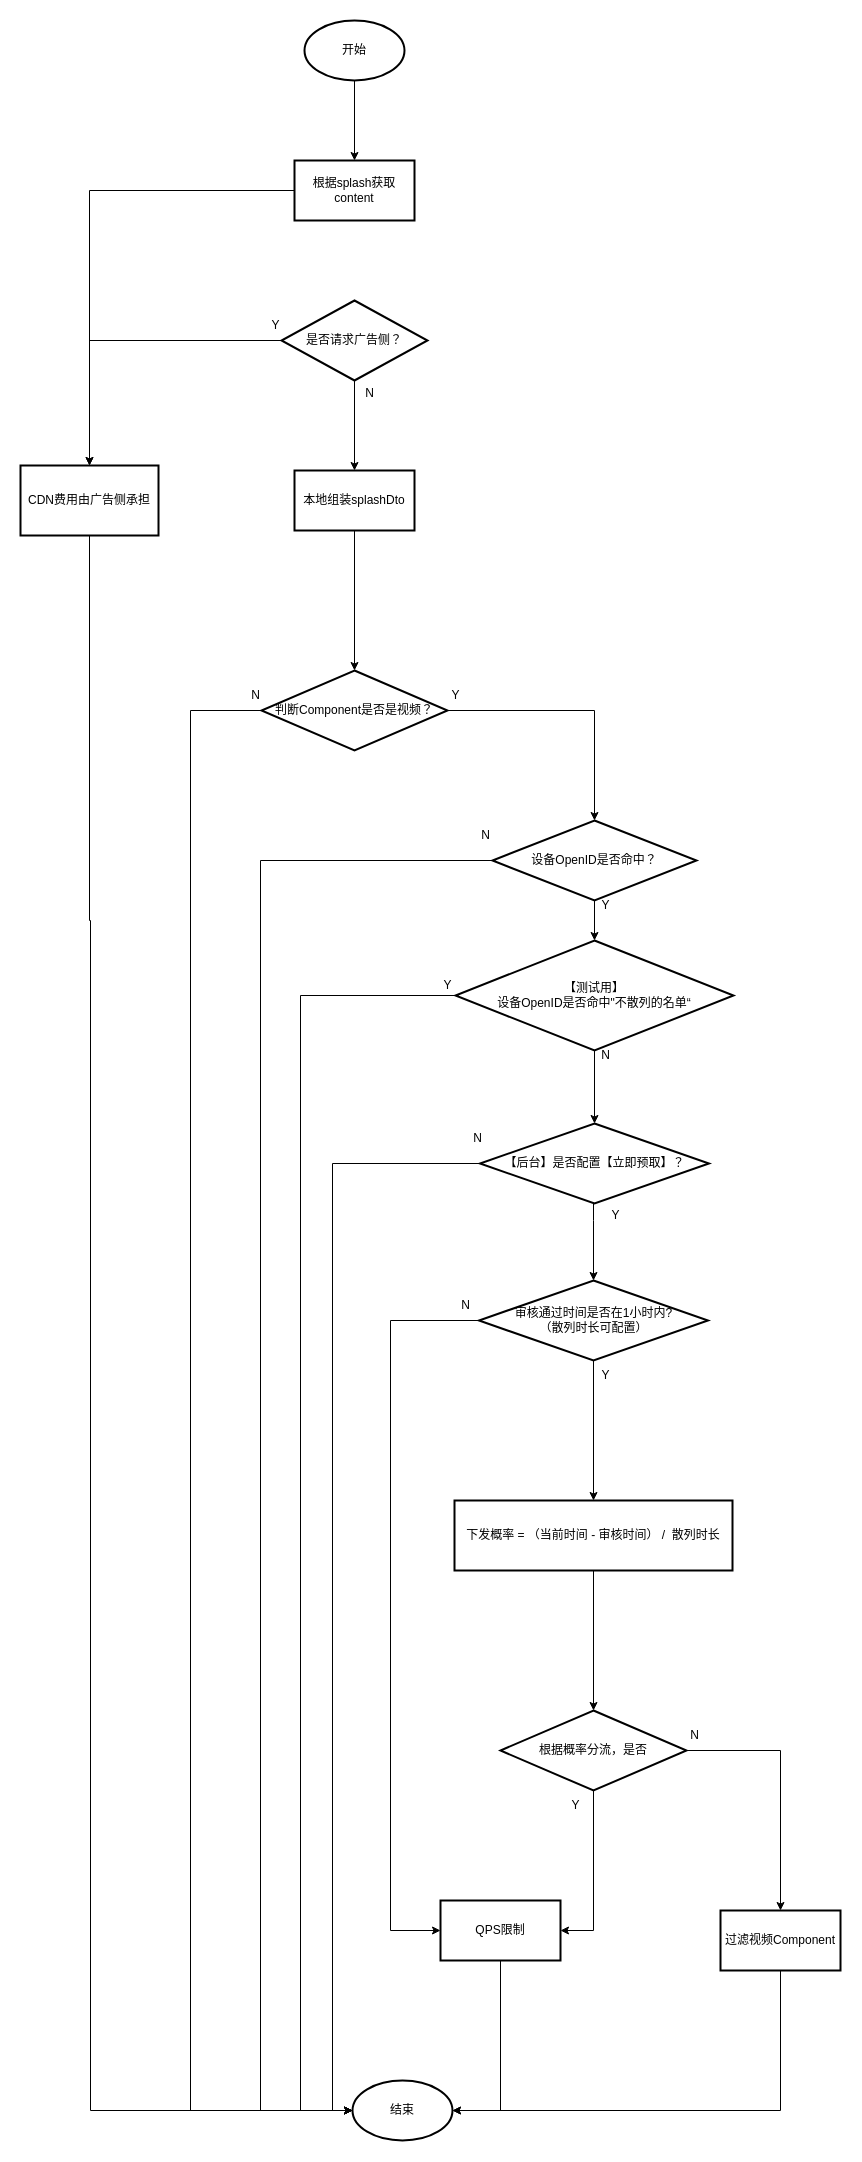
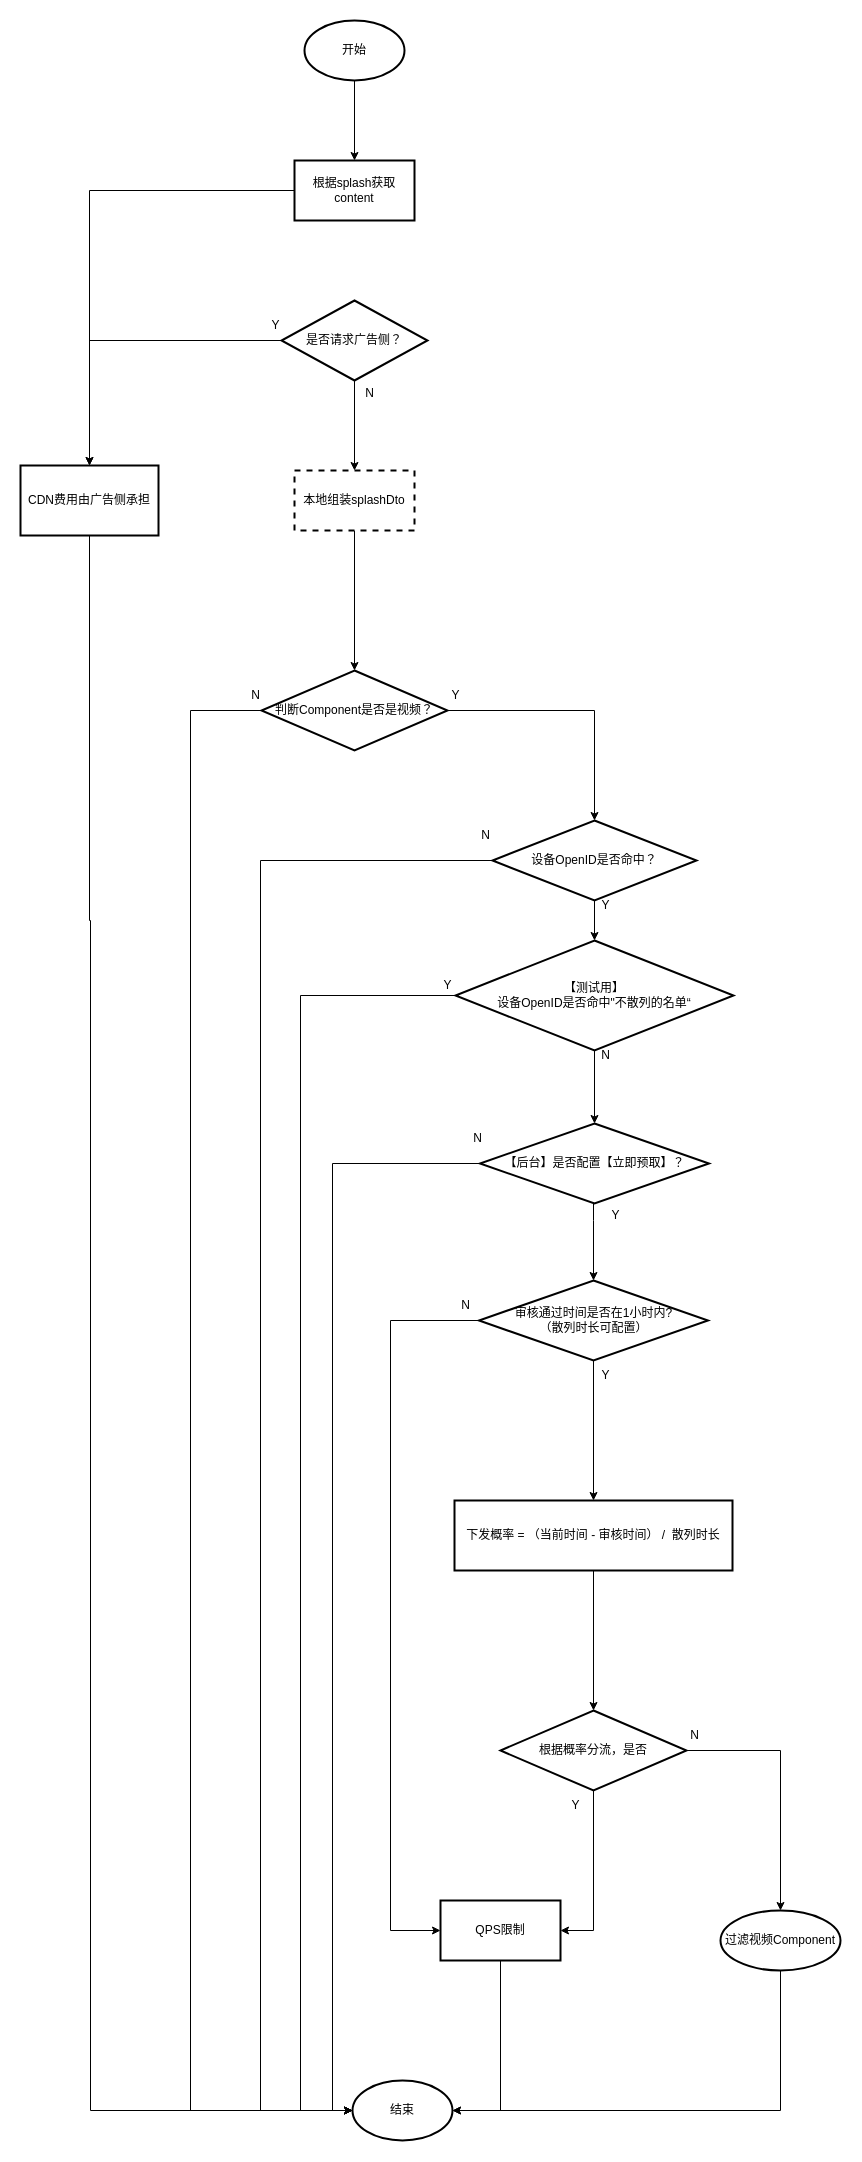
(355, 501) -> (355, 501)
(781, 1941) -> (781, 1941)
